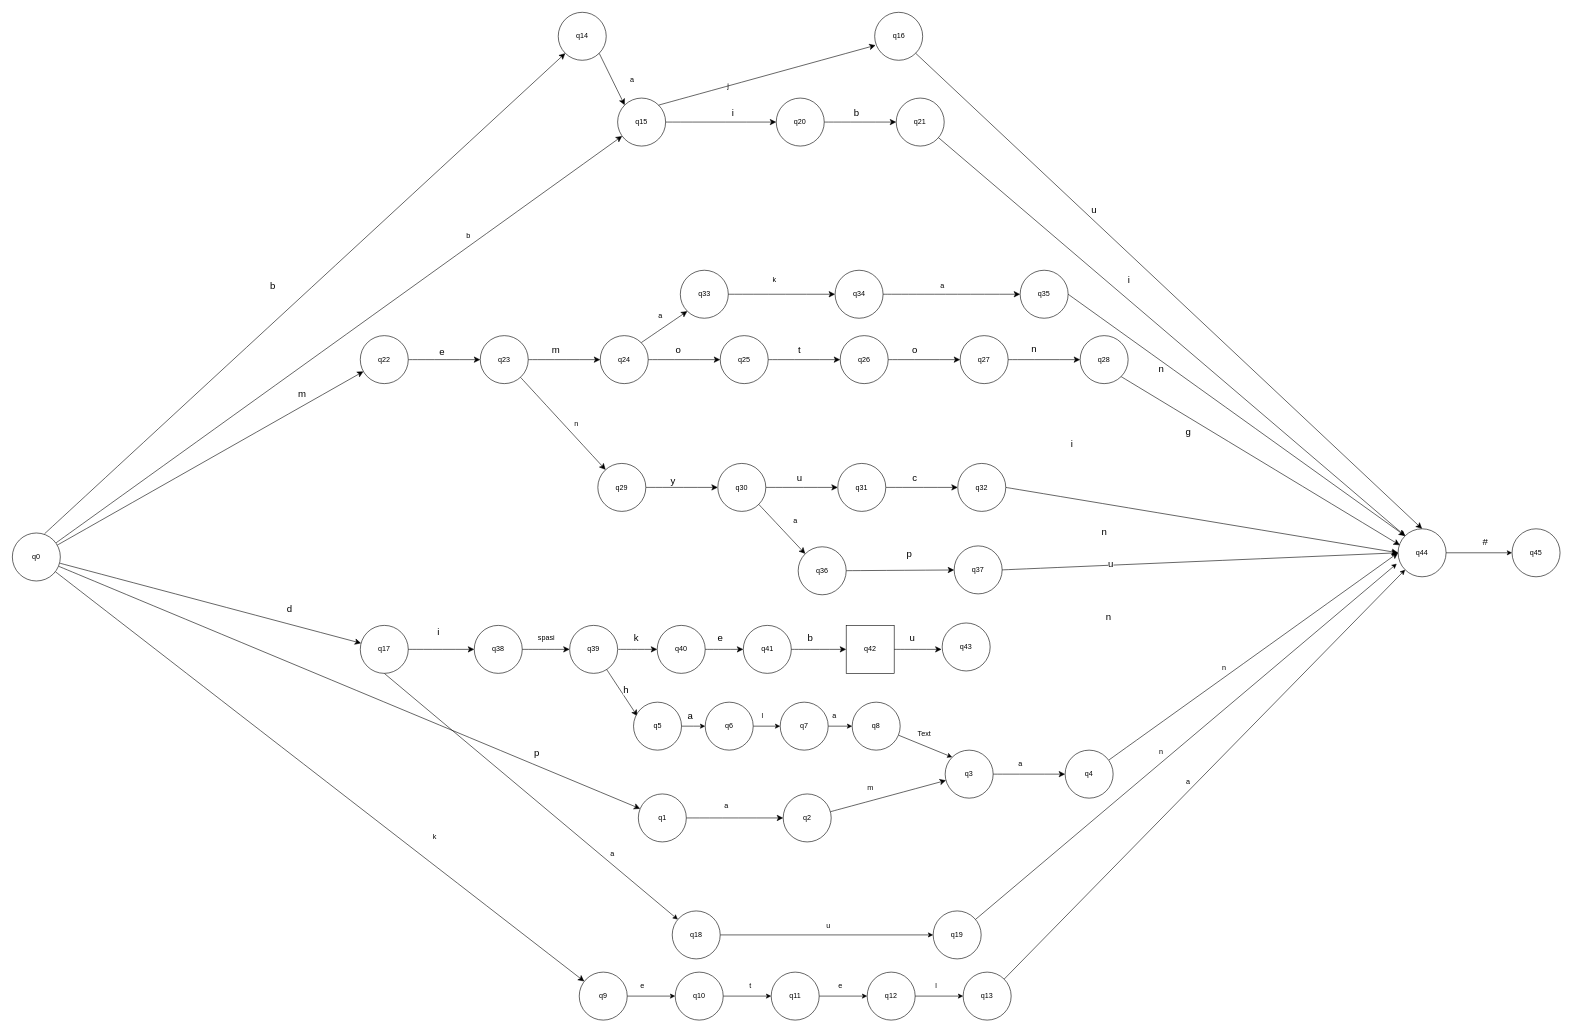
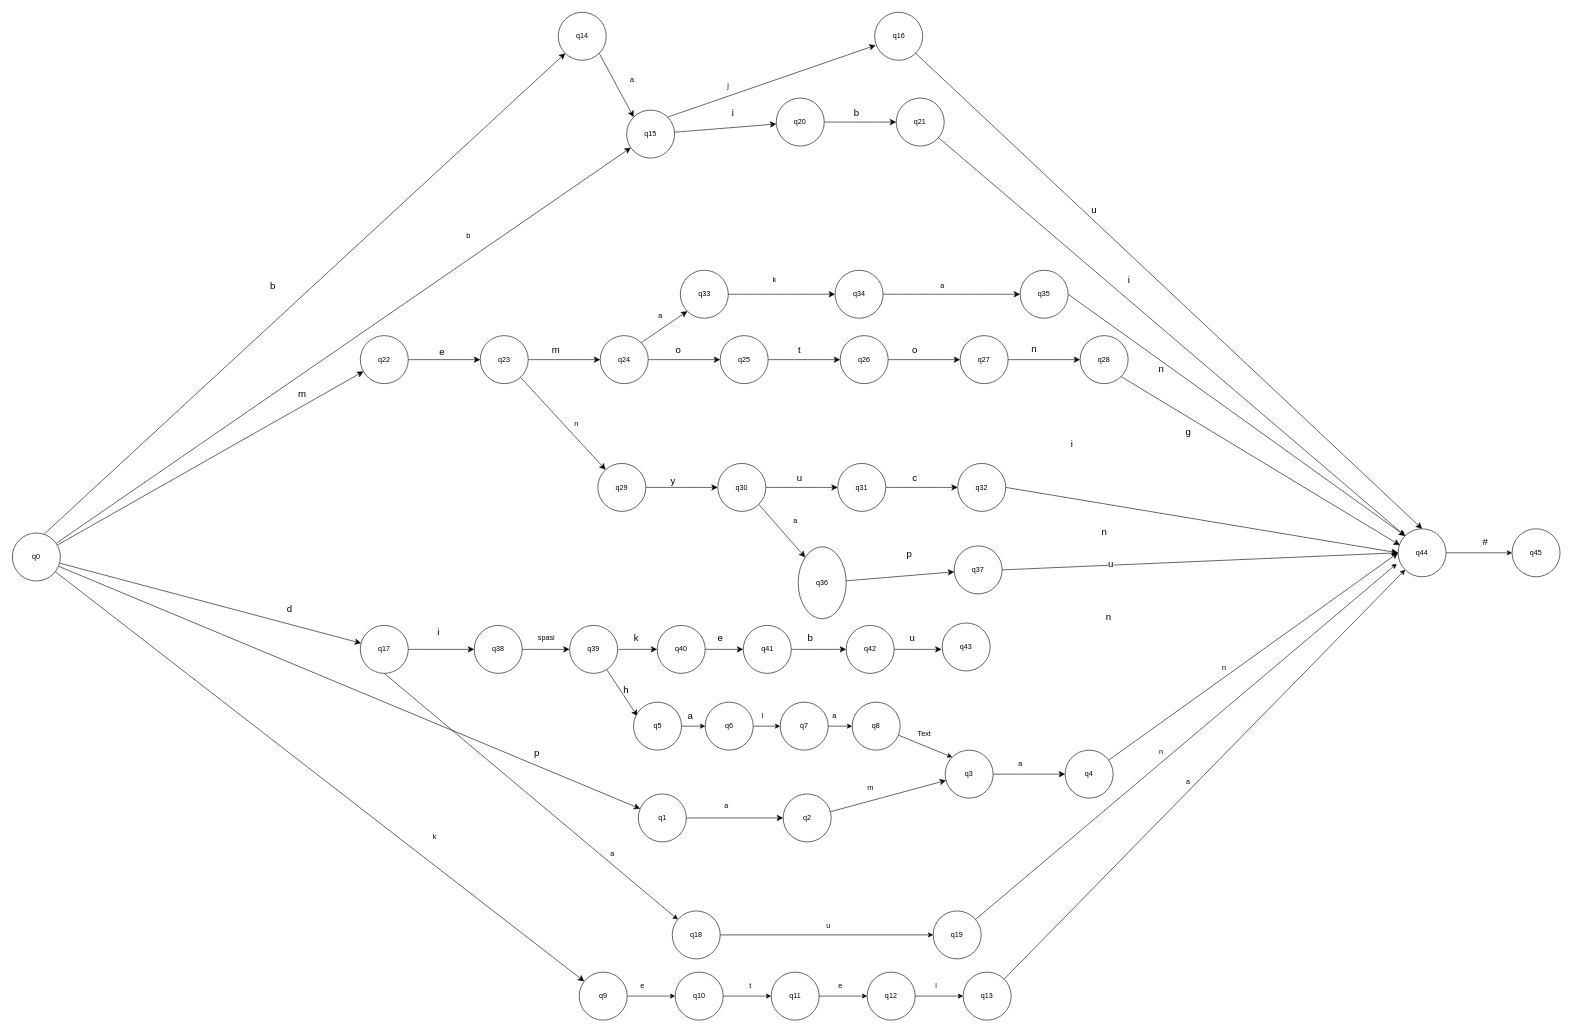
(642, 122) -> (651, 134)
(822, 571) -> (822, 583)
(870, 650) -> (870, 650)
